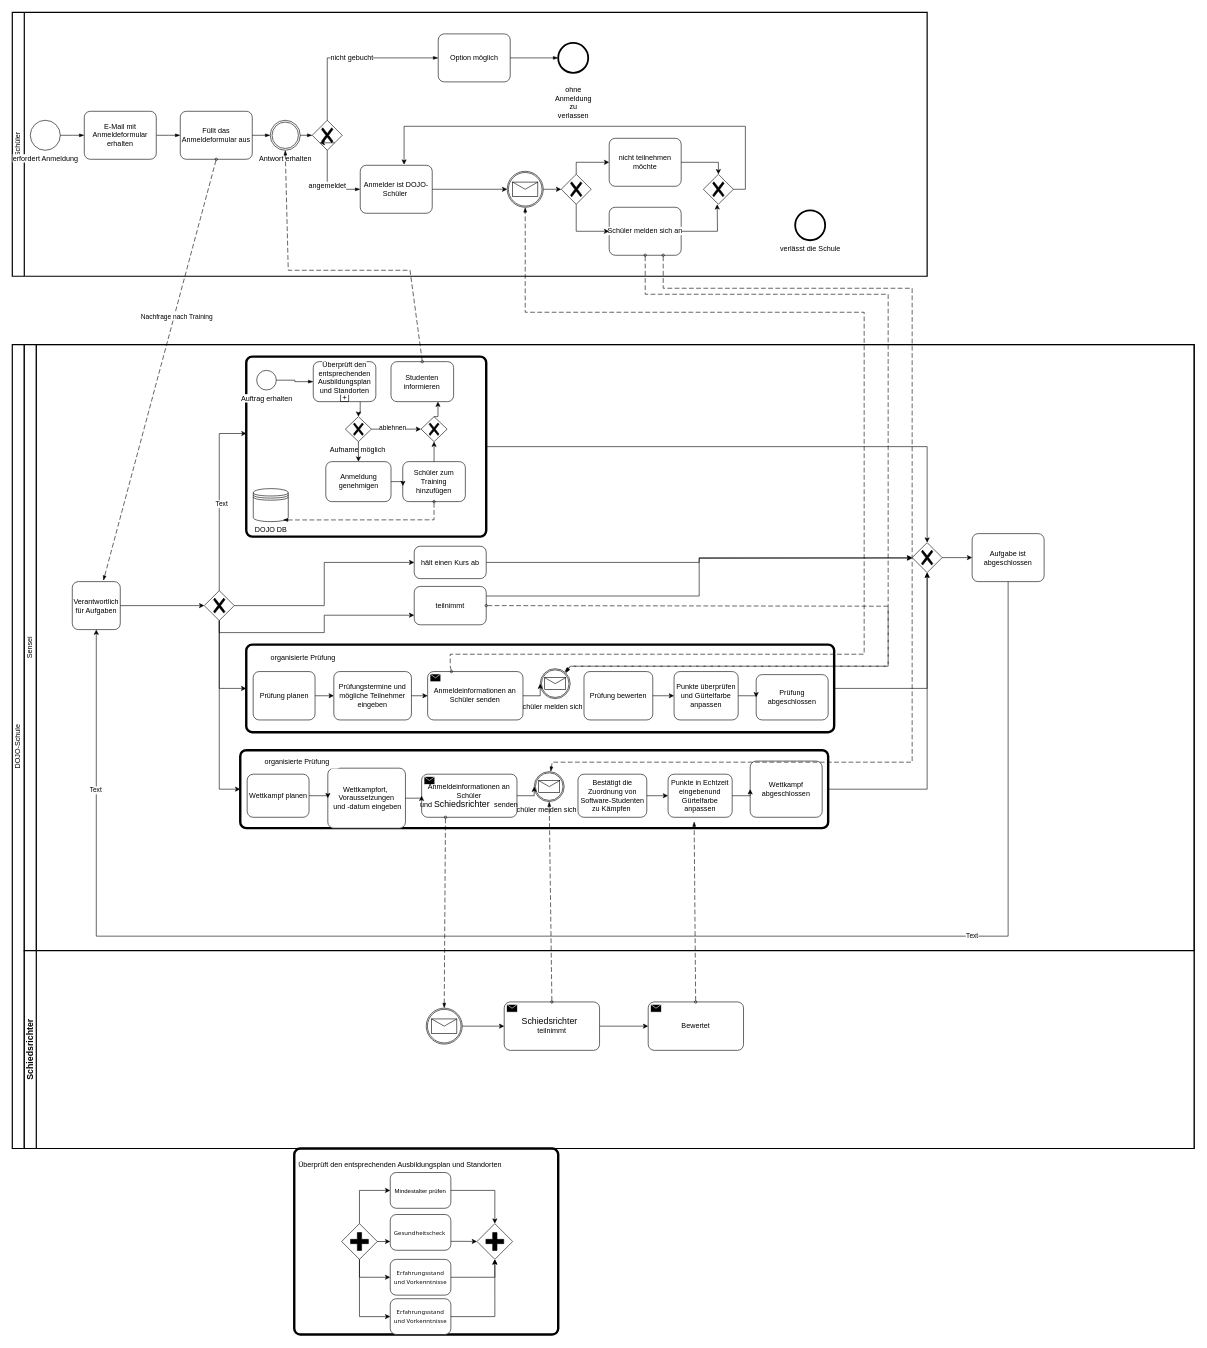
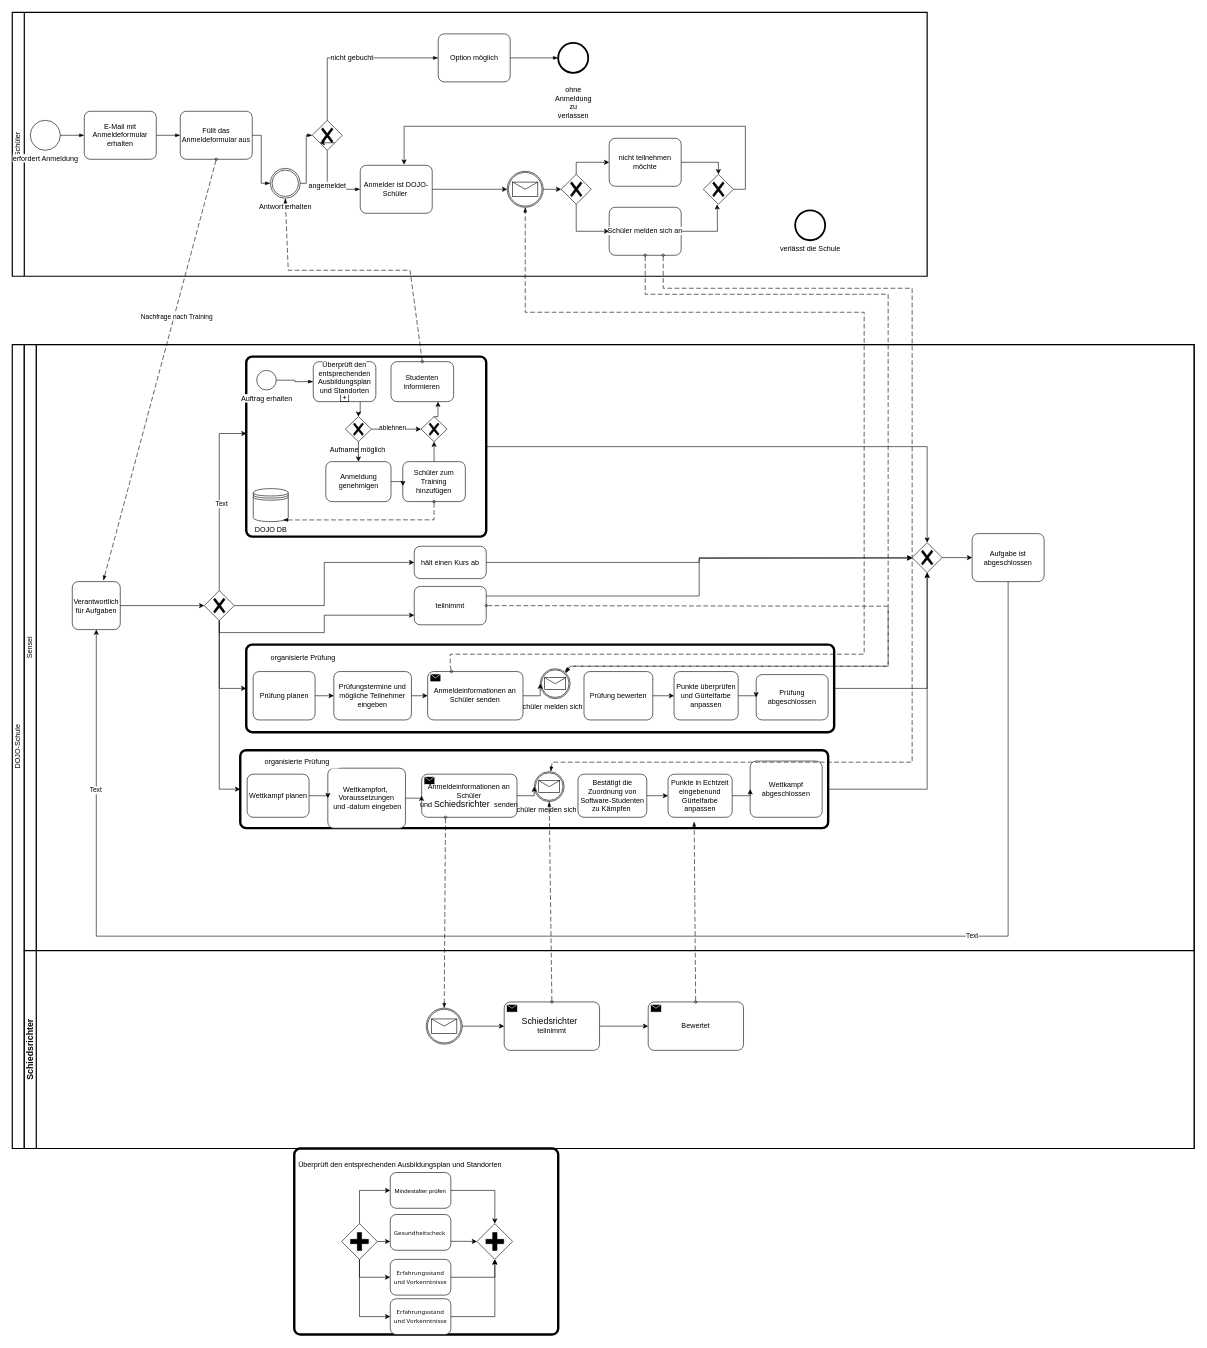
(285, 135) -> (285, 183)
